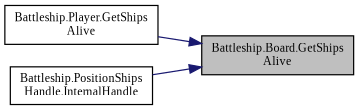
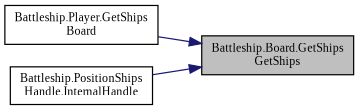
(81, 25) -> (81, 25)
(278, 55) -> (278, 55)
